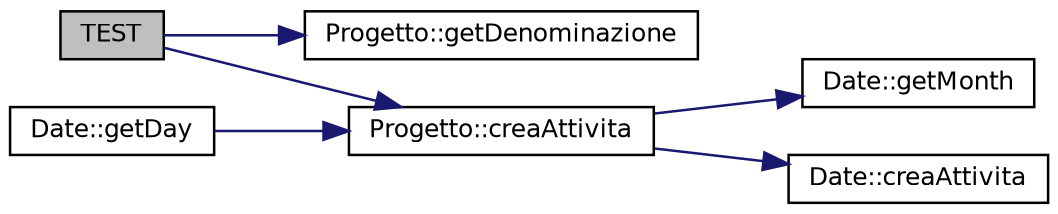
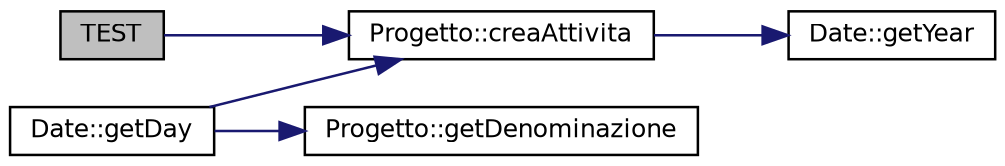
(221, 35) -> (247, 131)
(918, 83) -> none
(918, 179) -> (892, 35)
